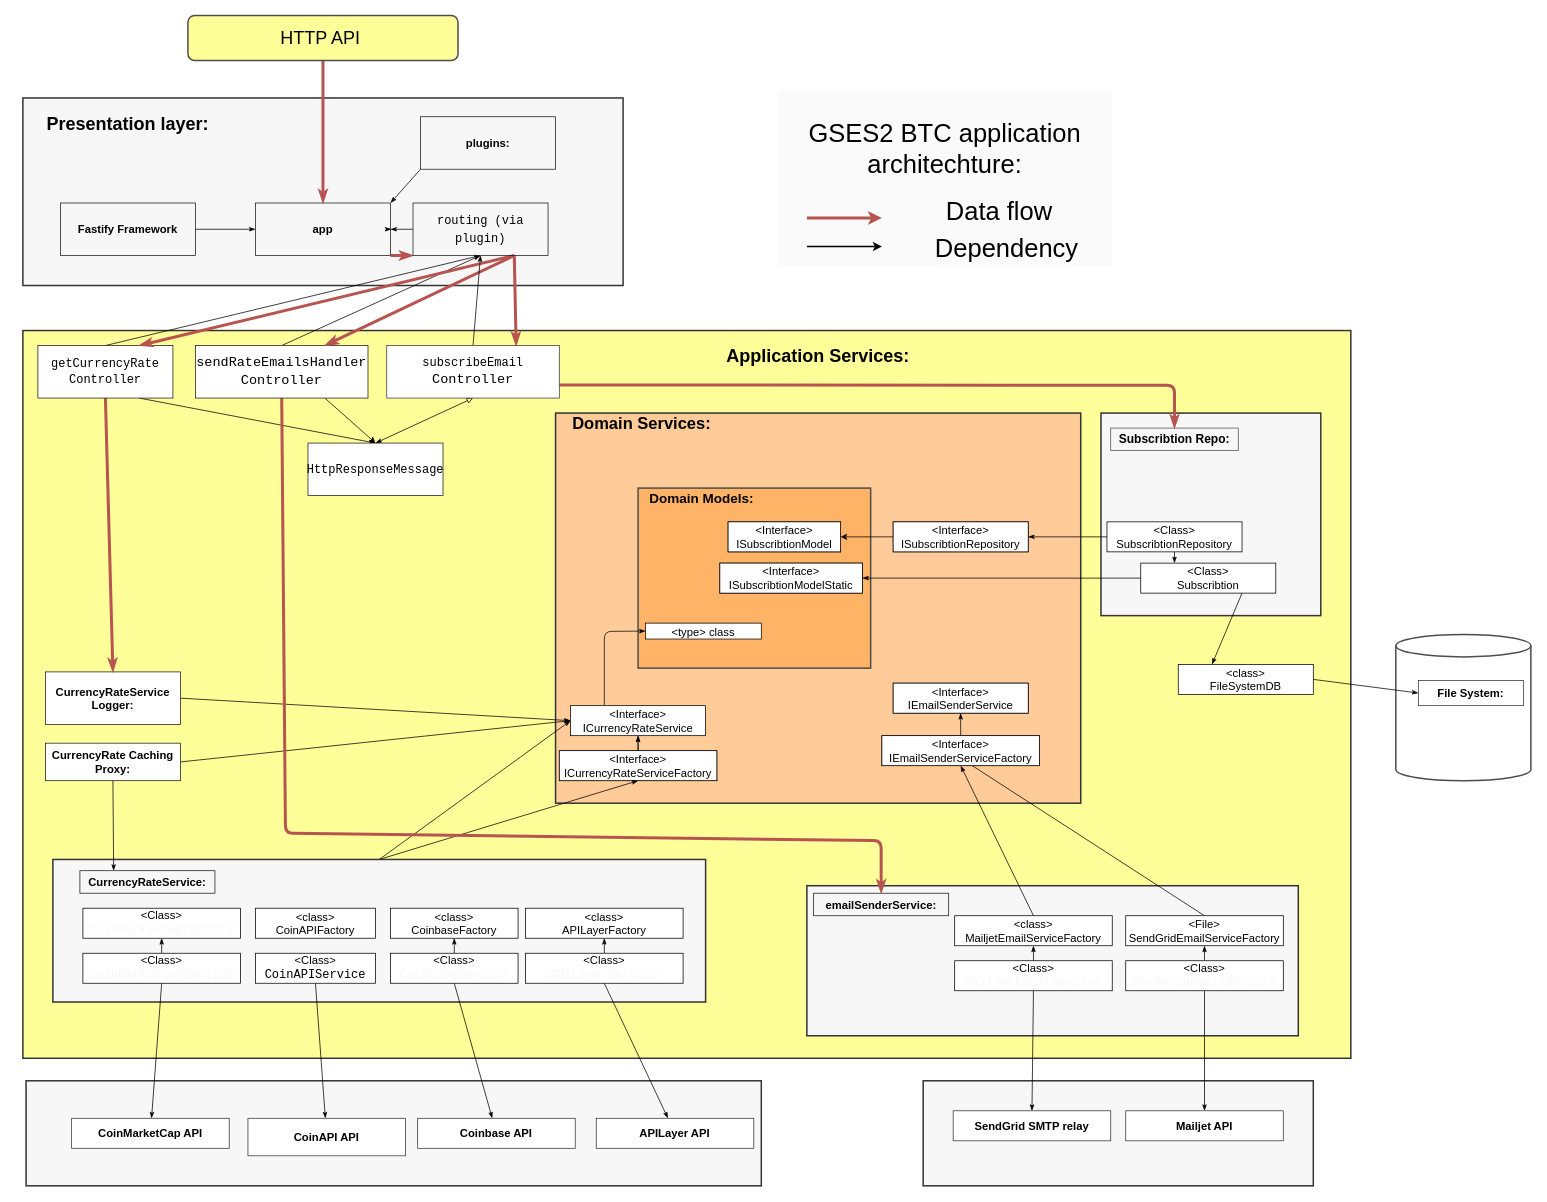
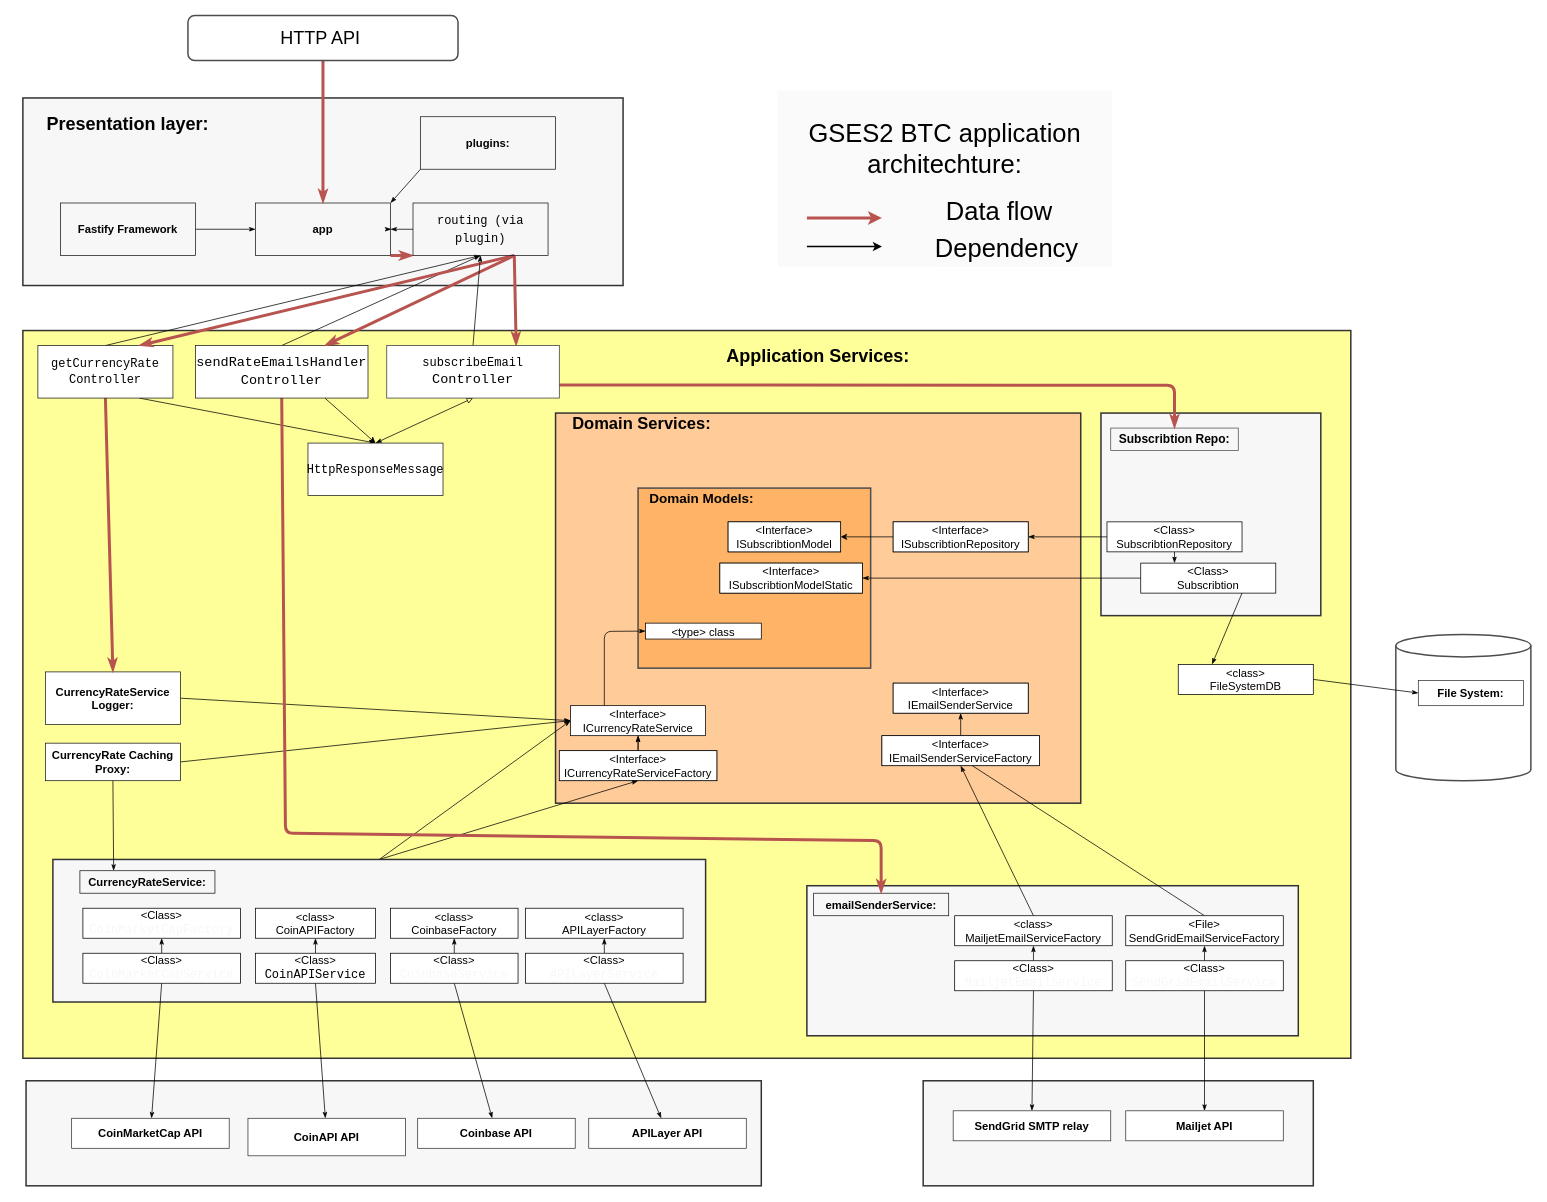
(323, 38) -> (323, 38)
none -> (315, 948)
(675, 1133) -> (667, 1133)
